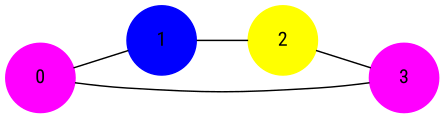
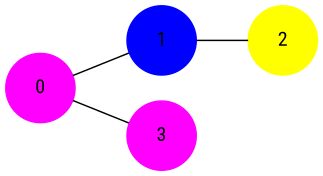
(343, 59) -> none
